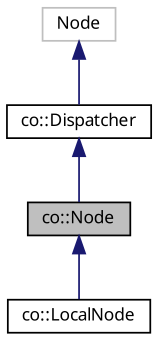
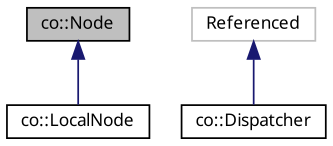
(79, 24) -> (254, 24)
(79, 179) -> none
